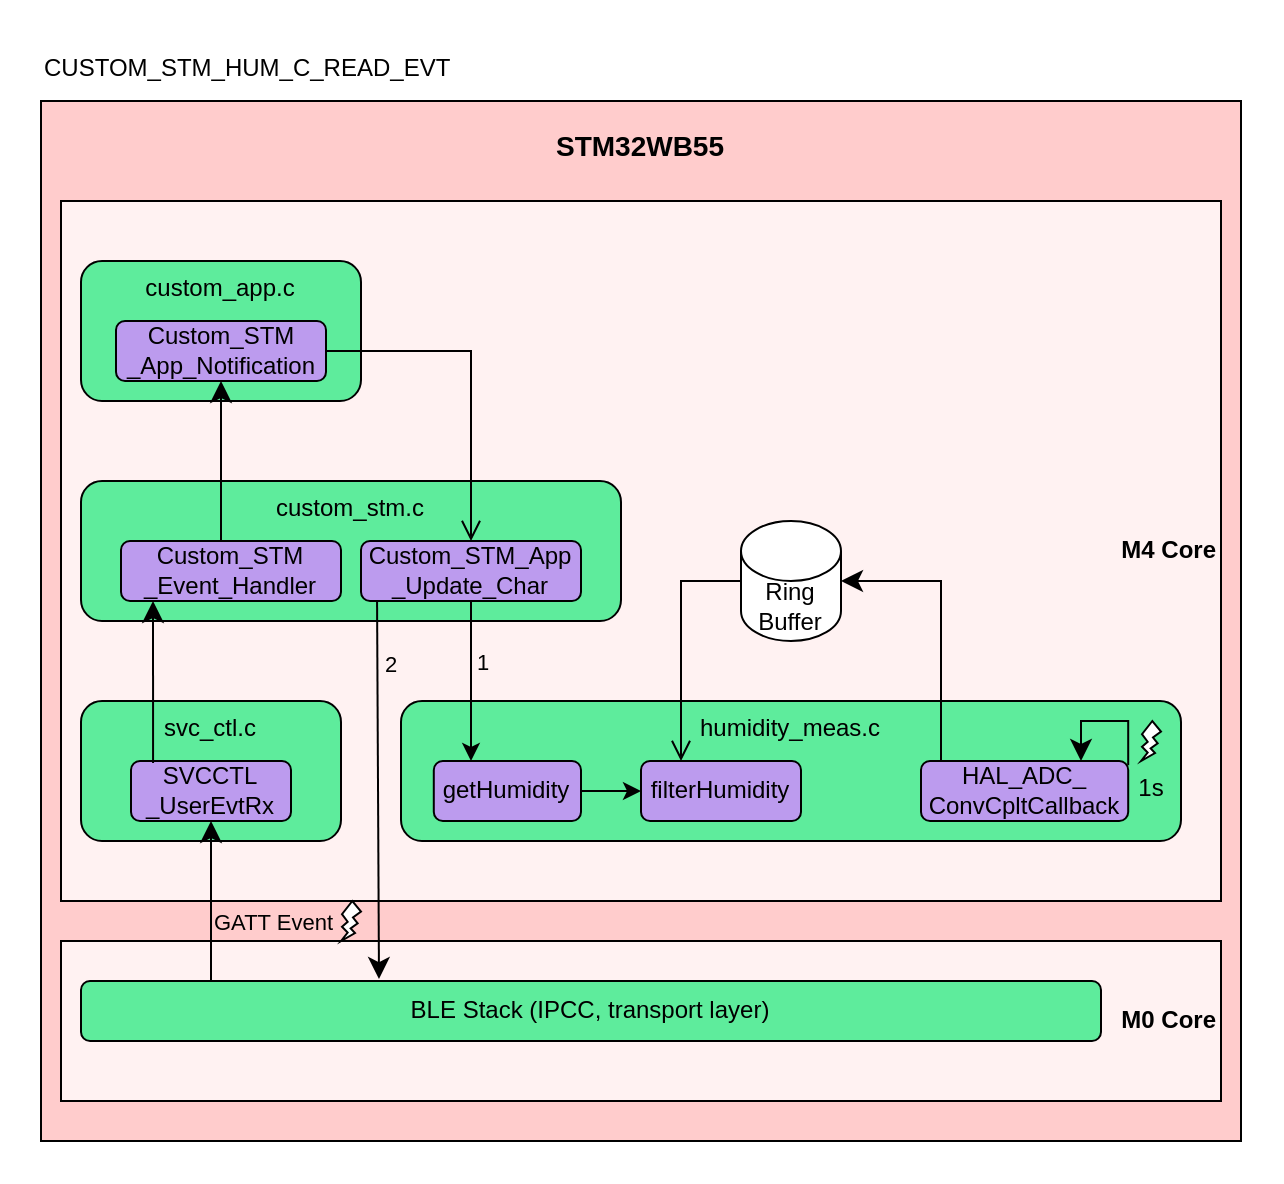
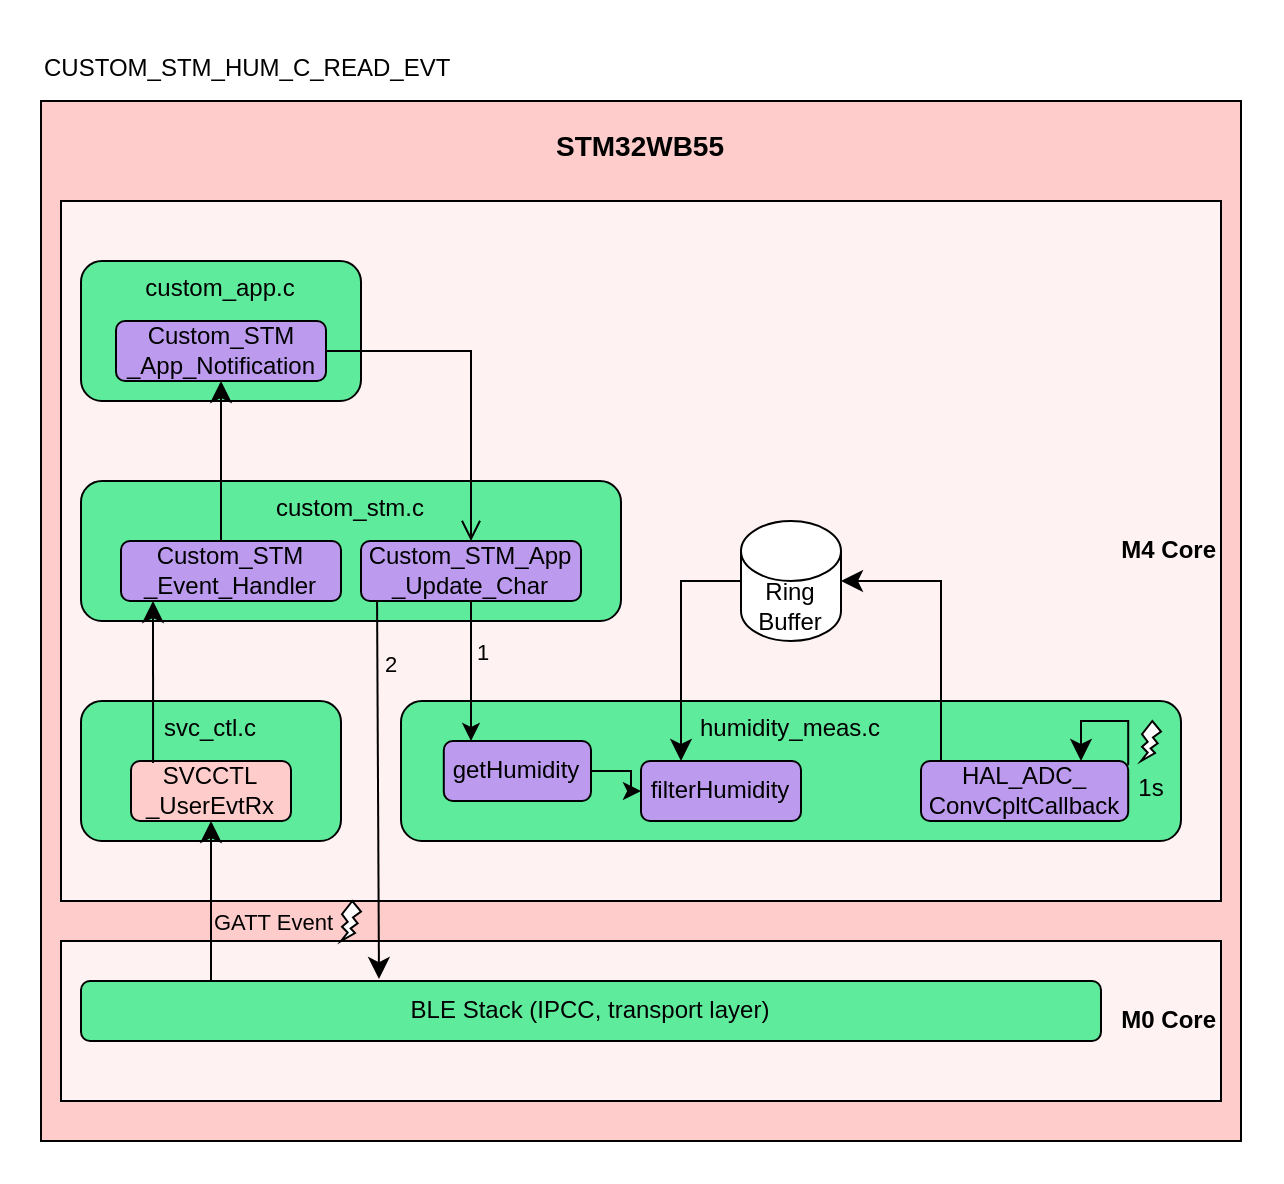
(681, 747) -> (681, 743)
(211, 791) -> (211, 791)
(507, 791) -> (517, 771)
